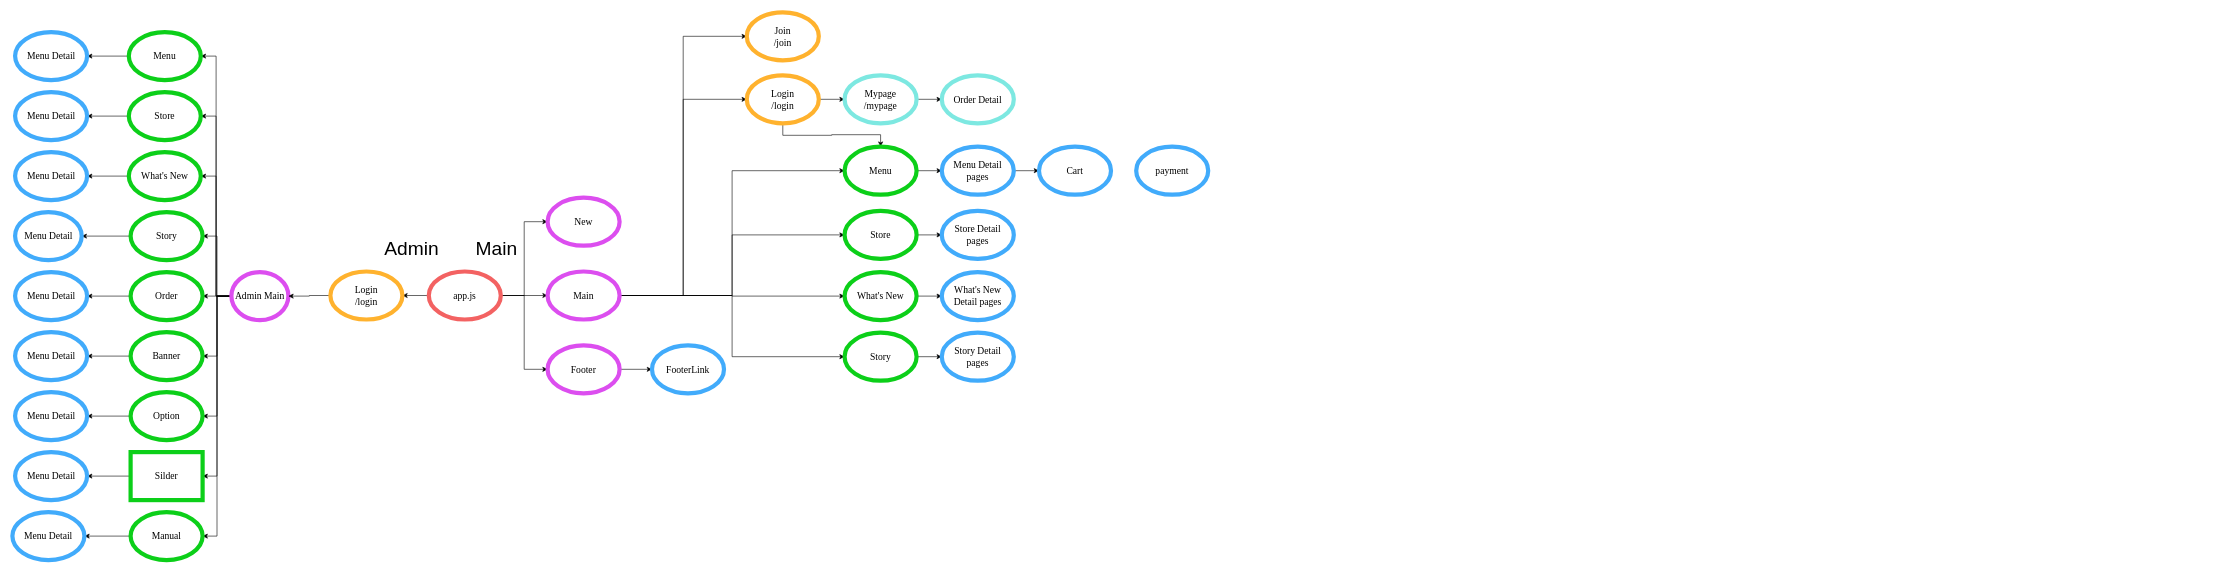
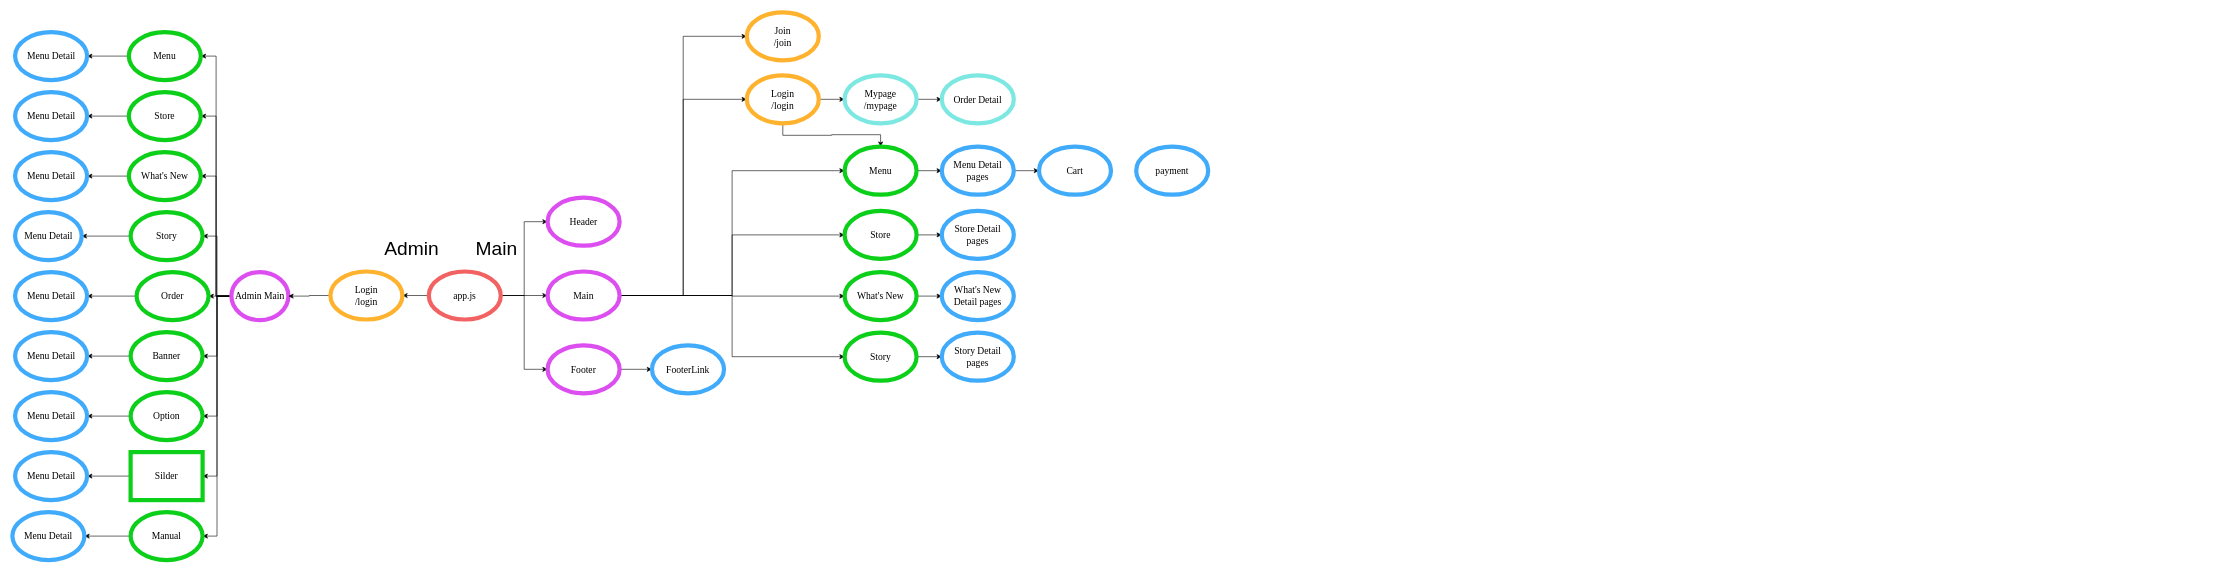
(584, 222) -> (584, 222)
(167, 296) -> (173, 296)
